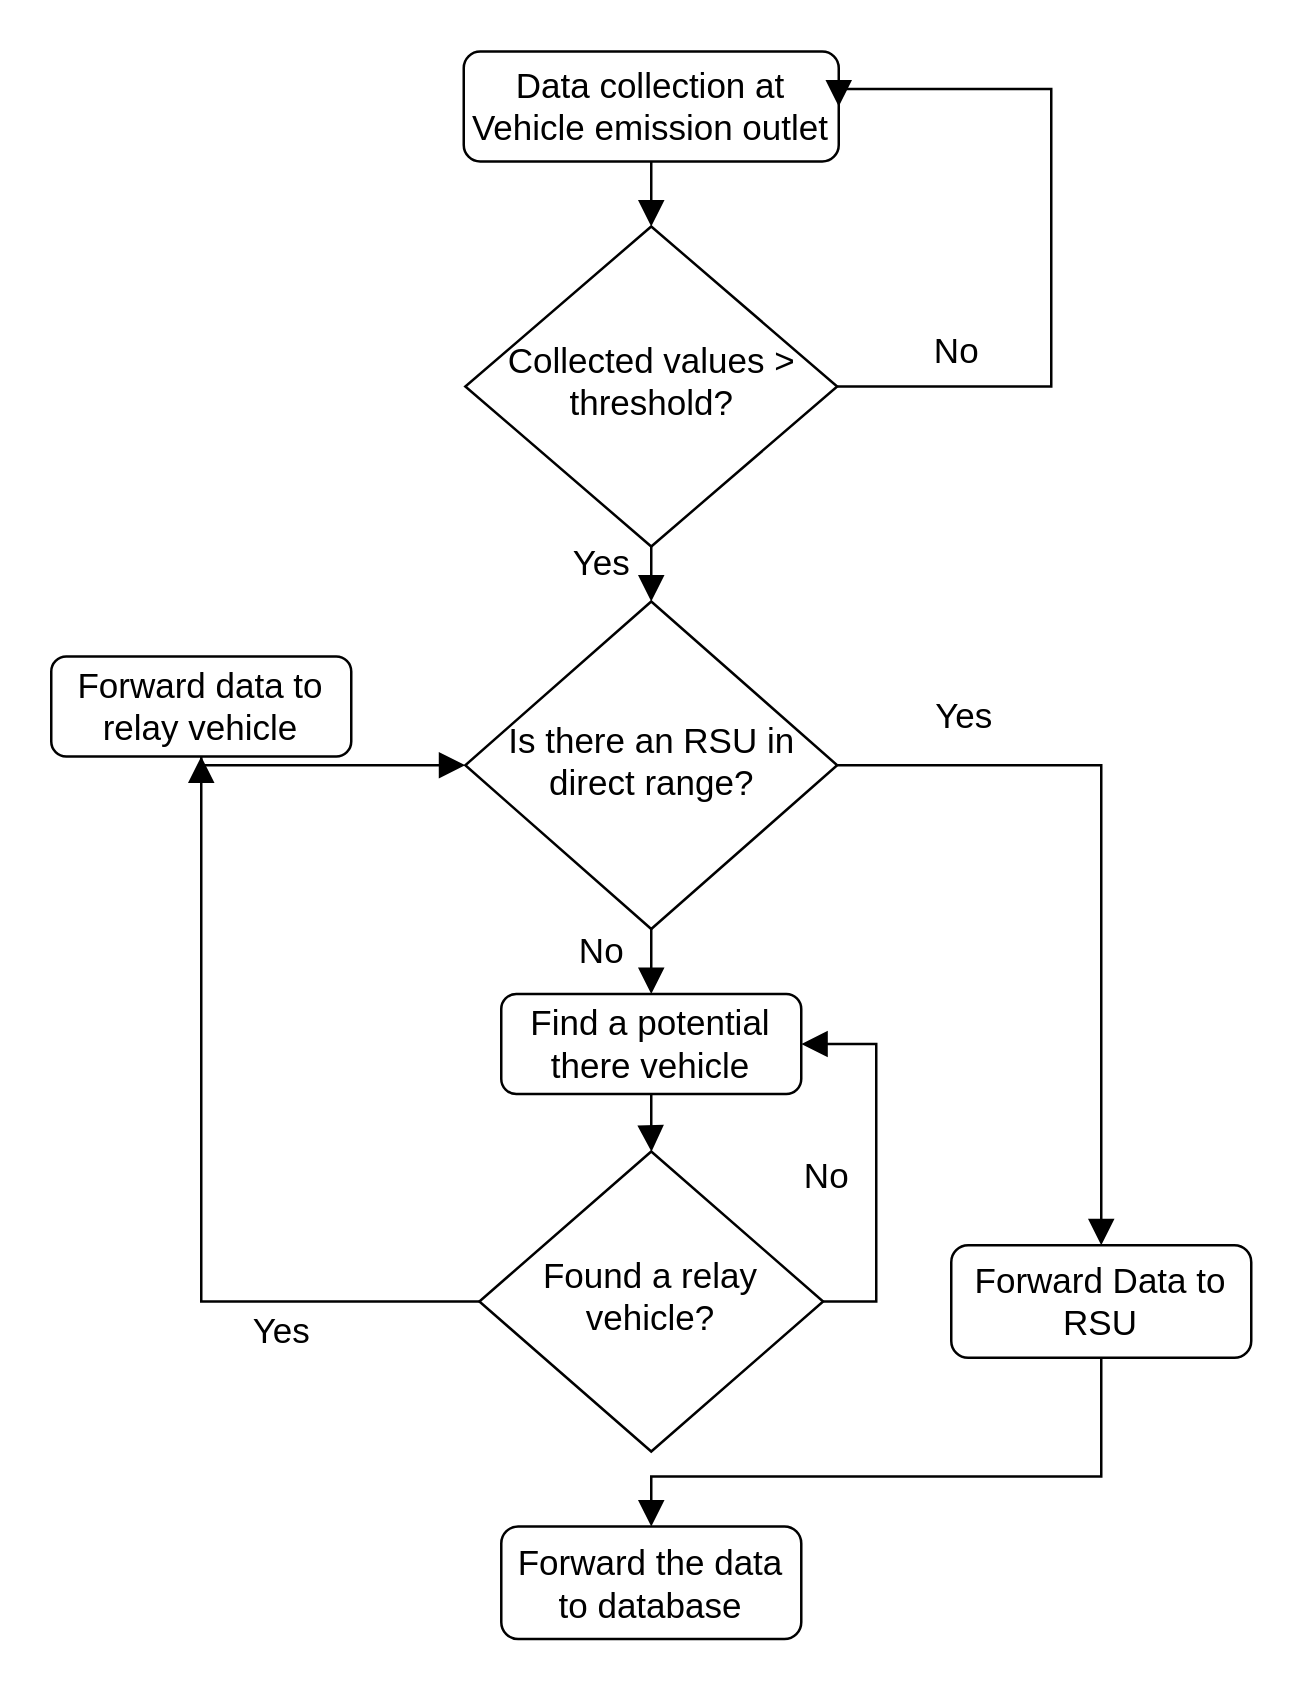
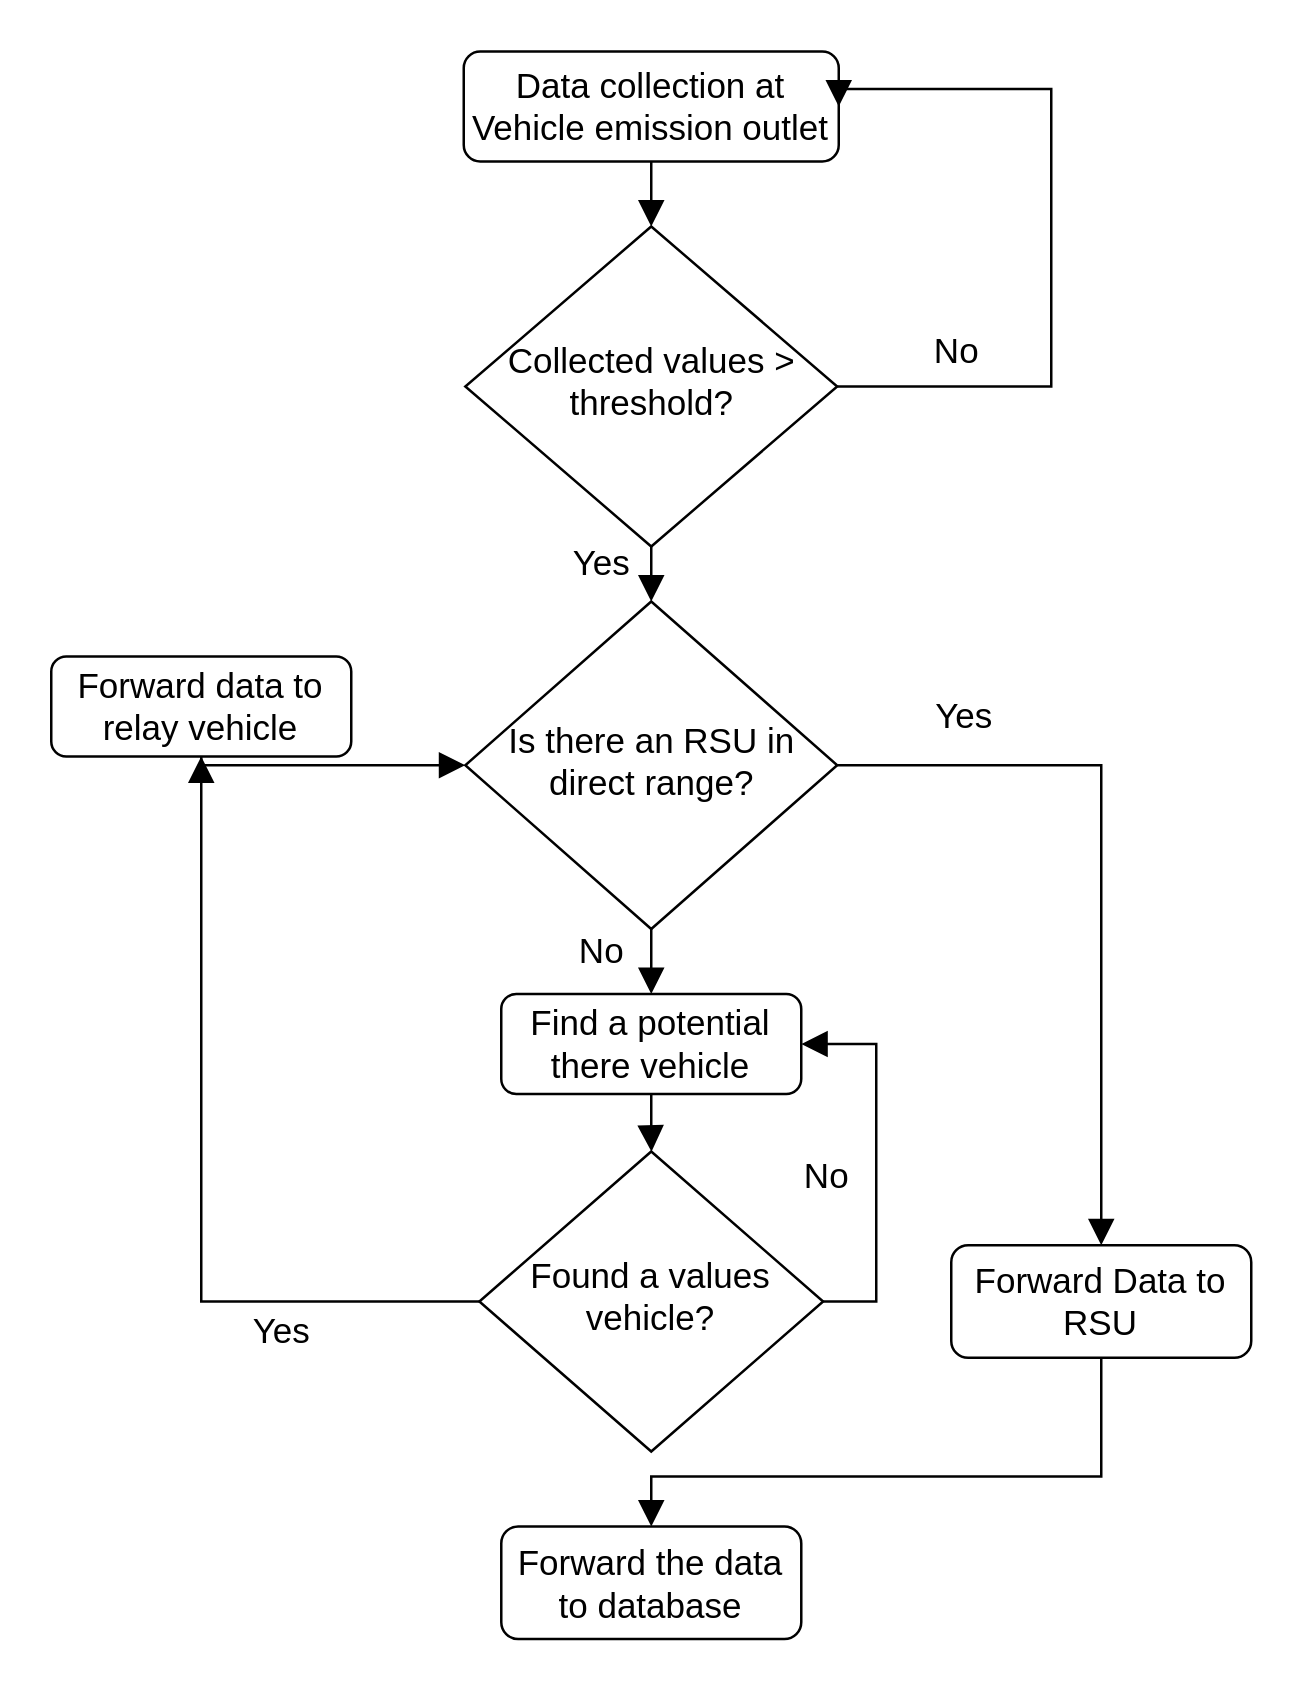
(651, 1296) -> (651, 1296)
